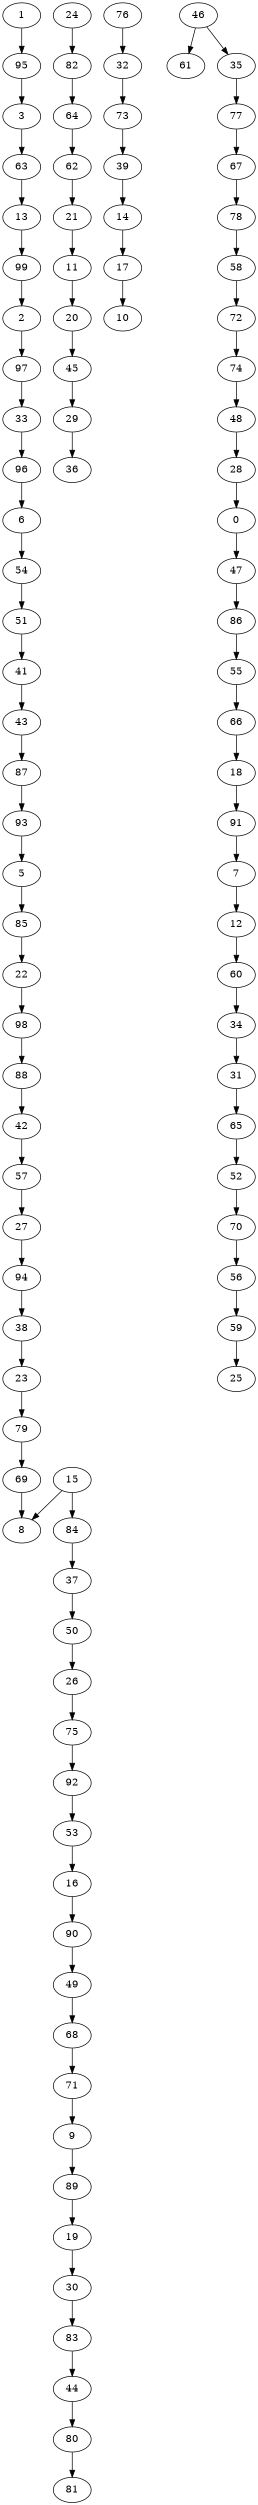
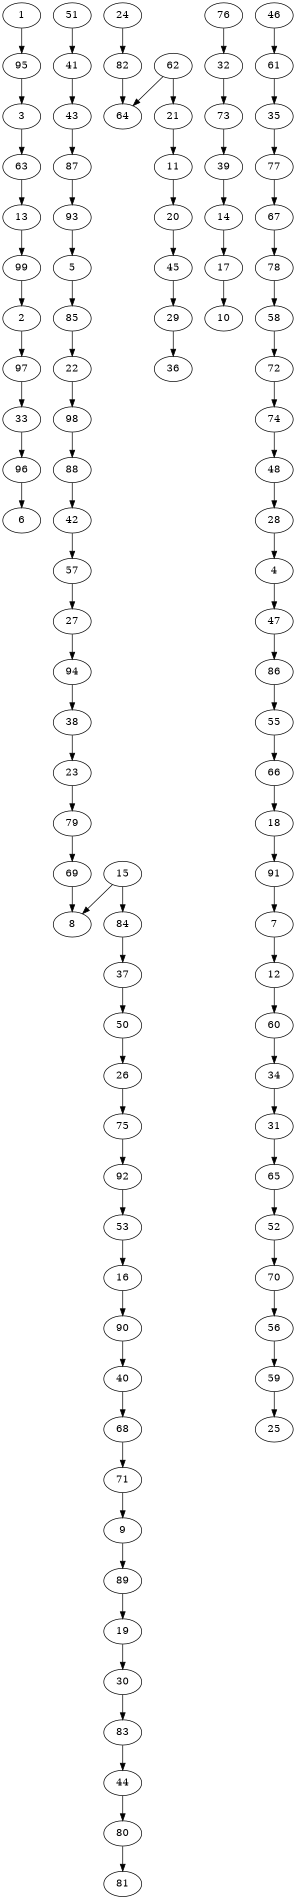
(215, 38) -> (274, 88)
(72, 138) -> (151, 89)
(236, 520) -> (274, 571)
(22, 571) -> none
(72, 1985) -> (123, 1379)
